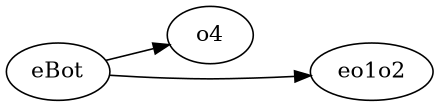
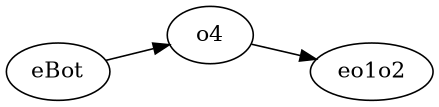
(202, 79) -> (276, 50)
